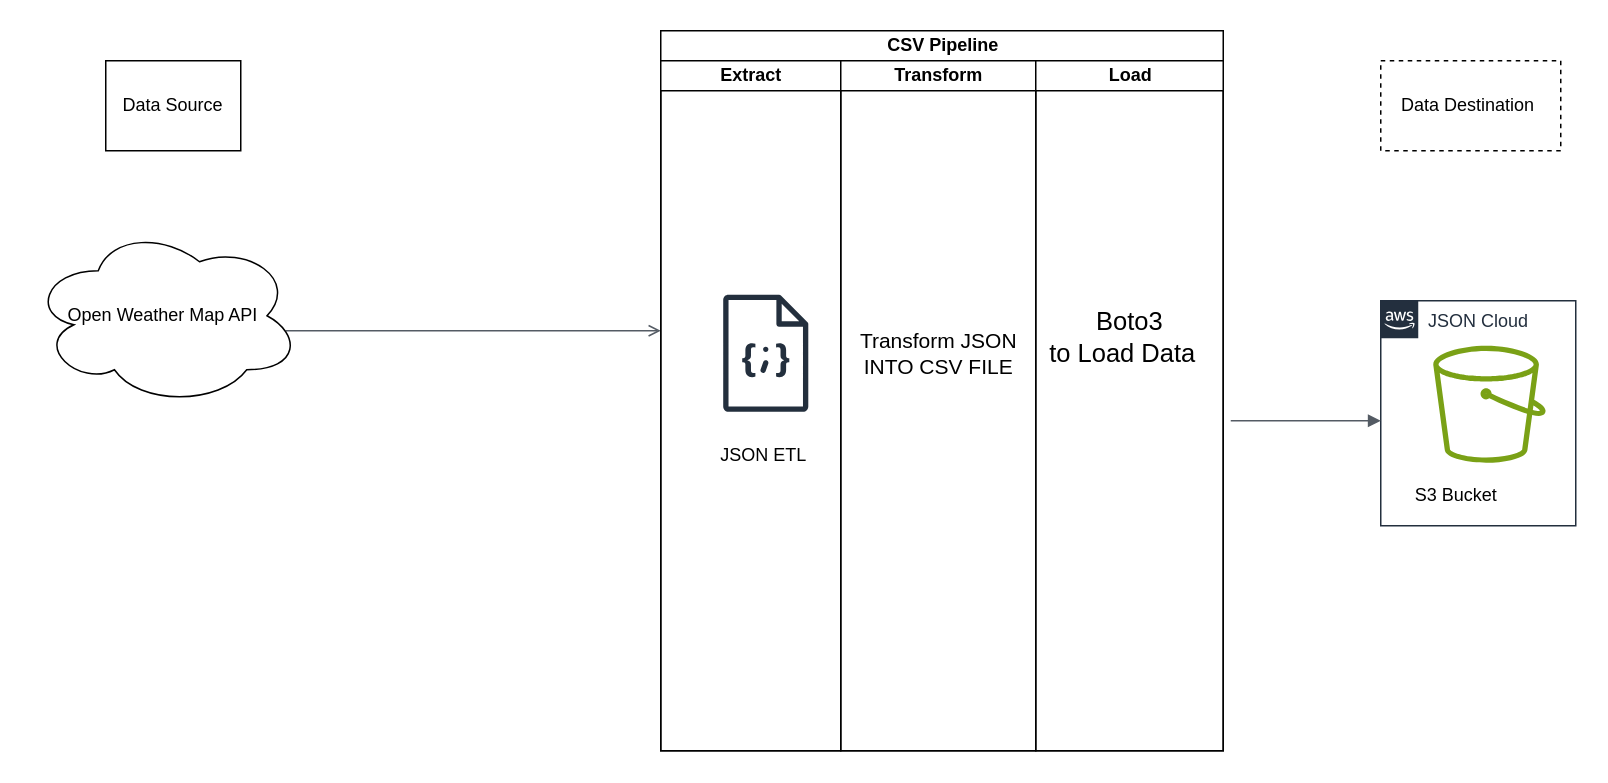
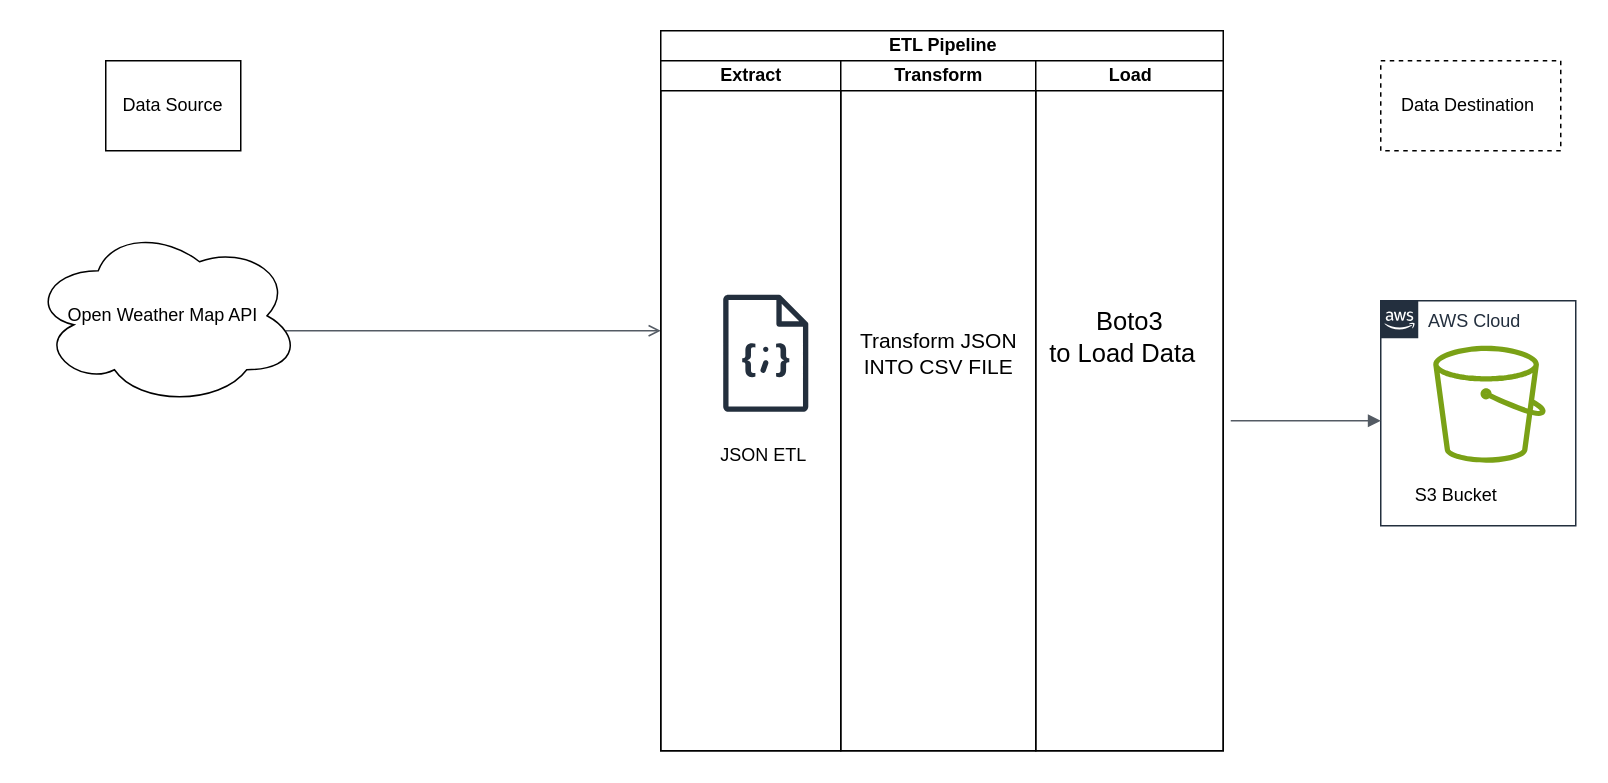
(944, 46) -> (944, 46)
(1474, 322) -> (1469, 322)
